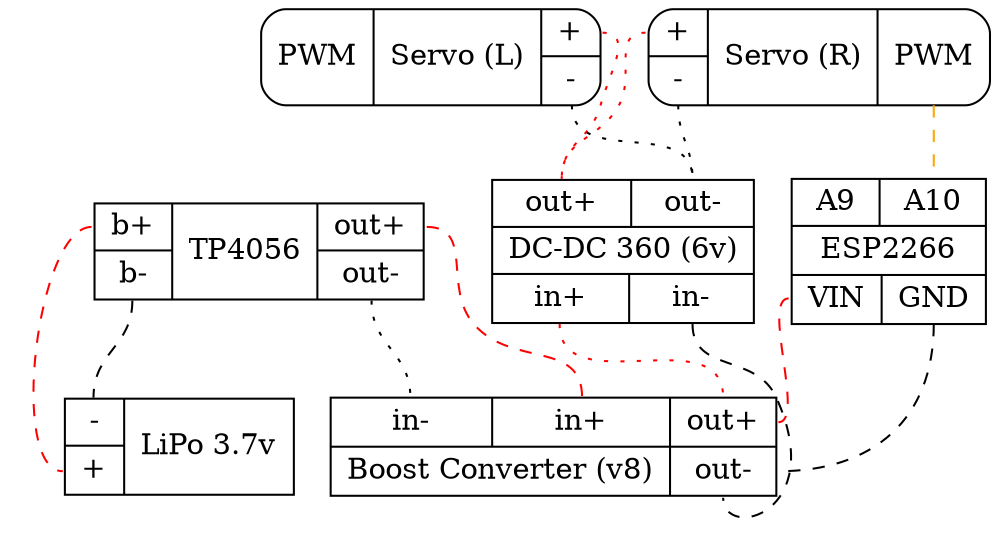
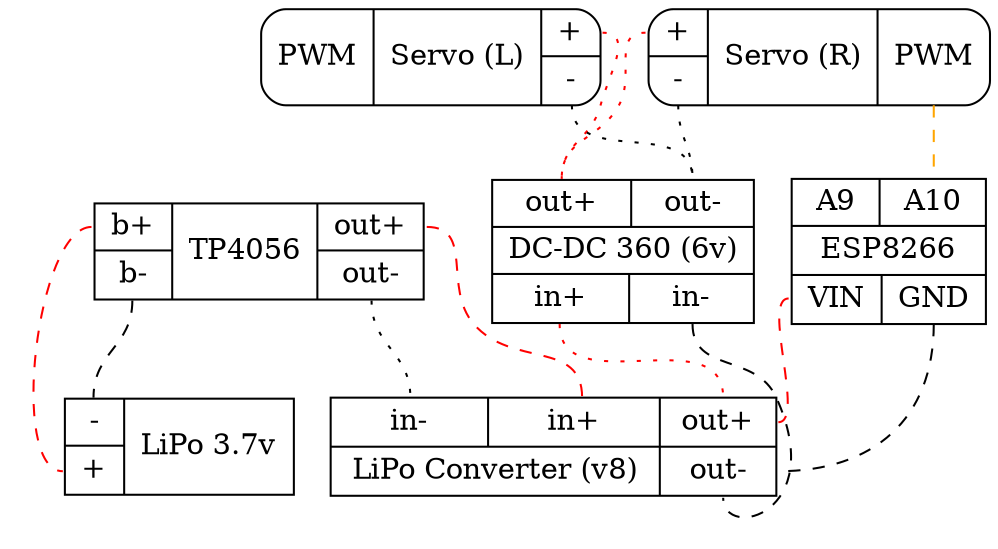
(889, 249) -> (889, 249)
(500, 470) -> (495, 470)
